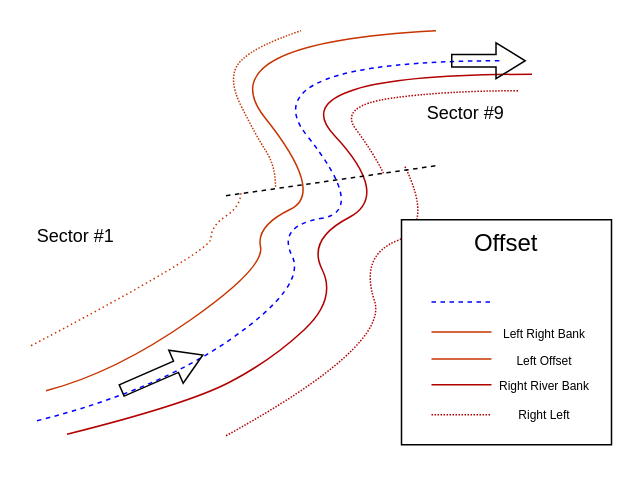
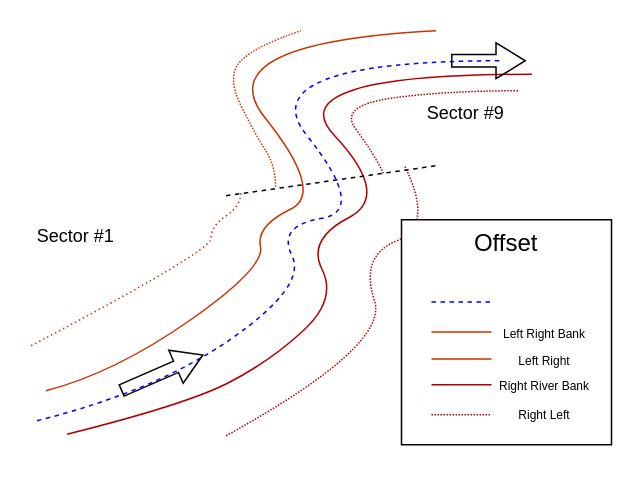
(545, 361) -> (545, 361)
